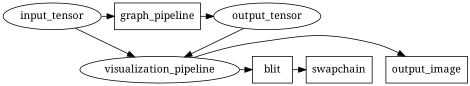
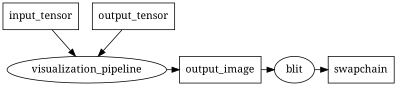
(52, 16) -> (41, 16)
(157, 16) -> none
(267, 16) -> (134, 16)
(242, 70) -> (264, 70)
(272, 70) -> (294, 70)
